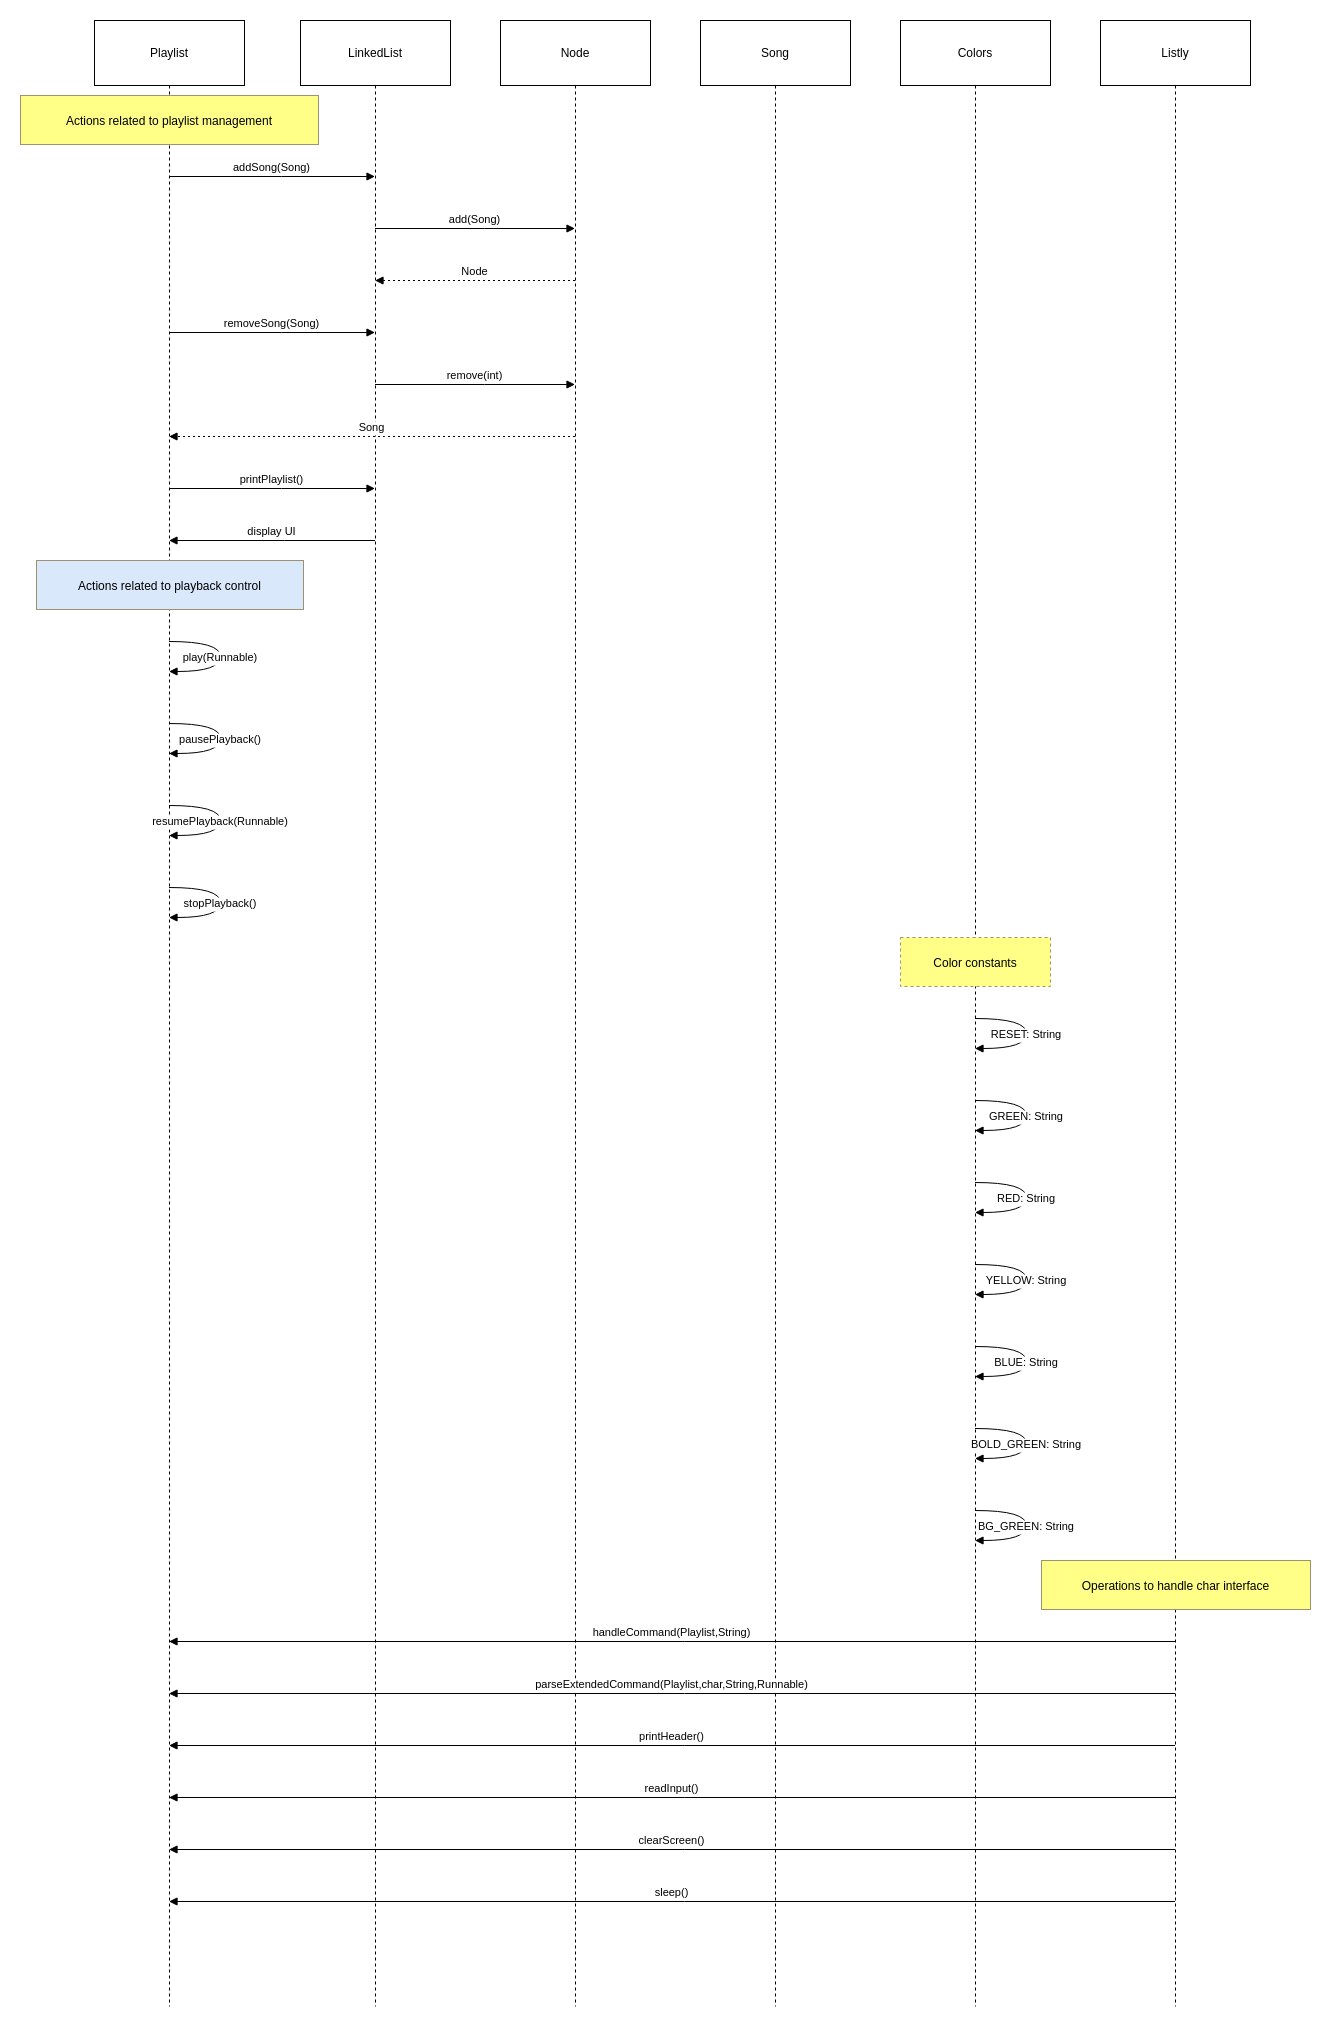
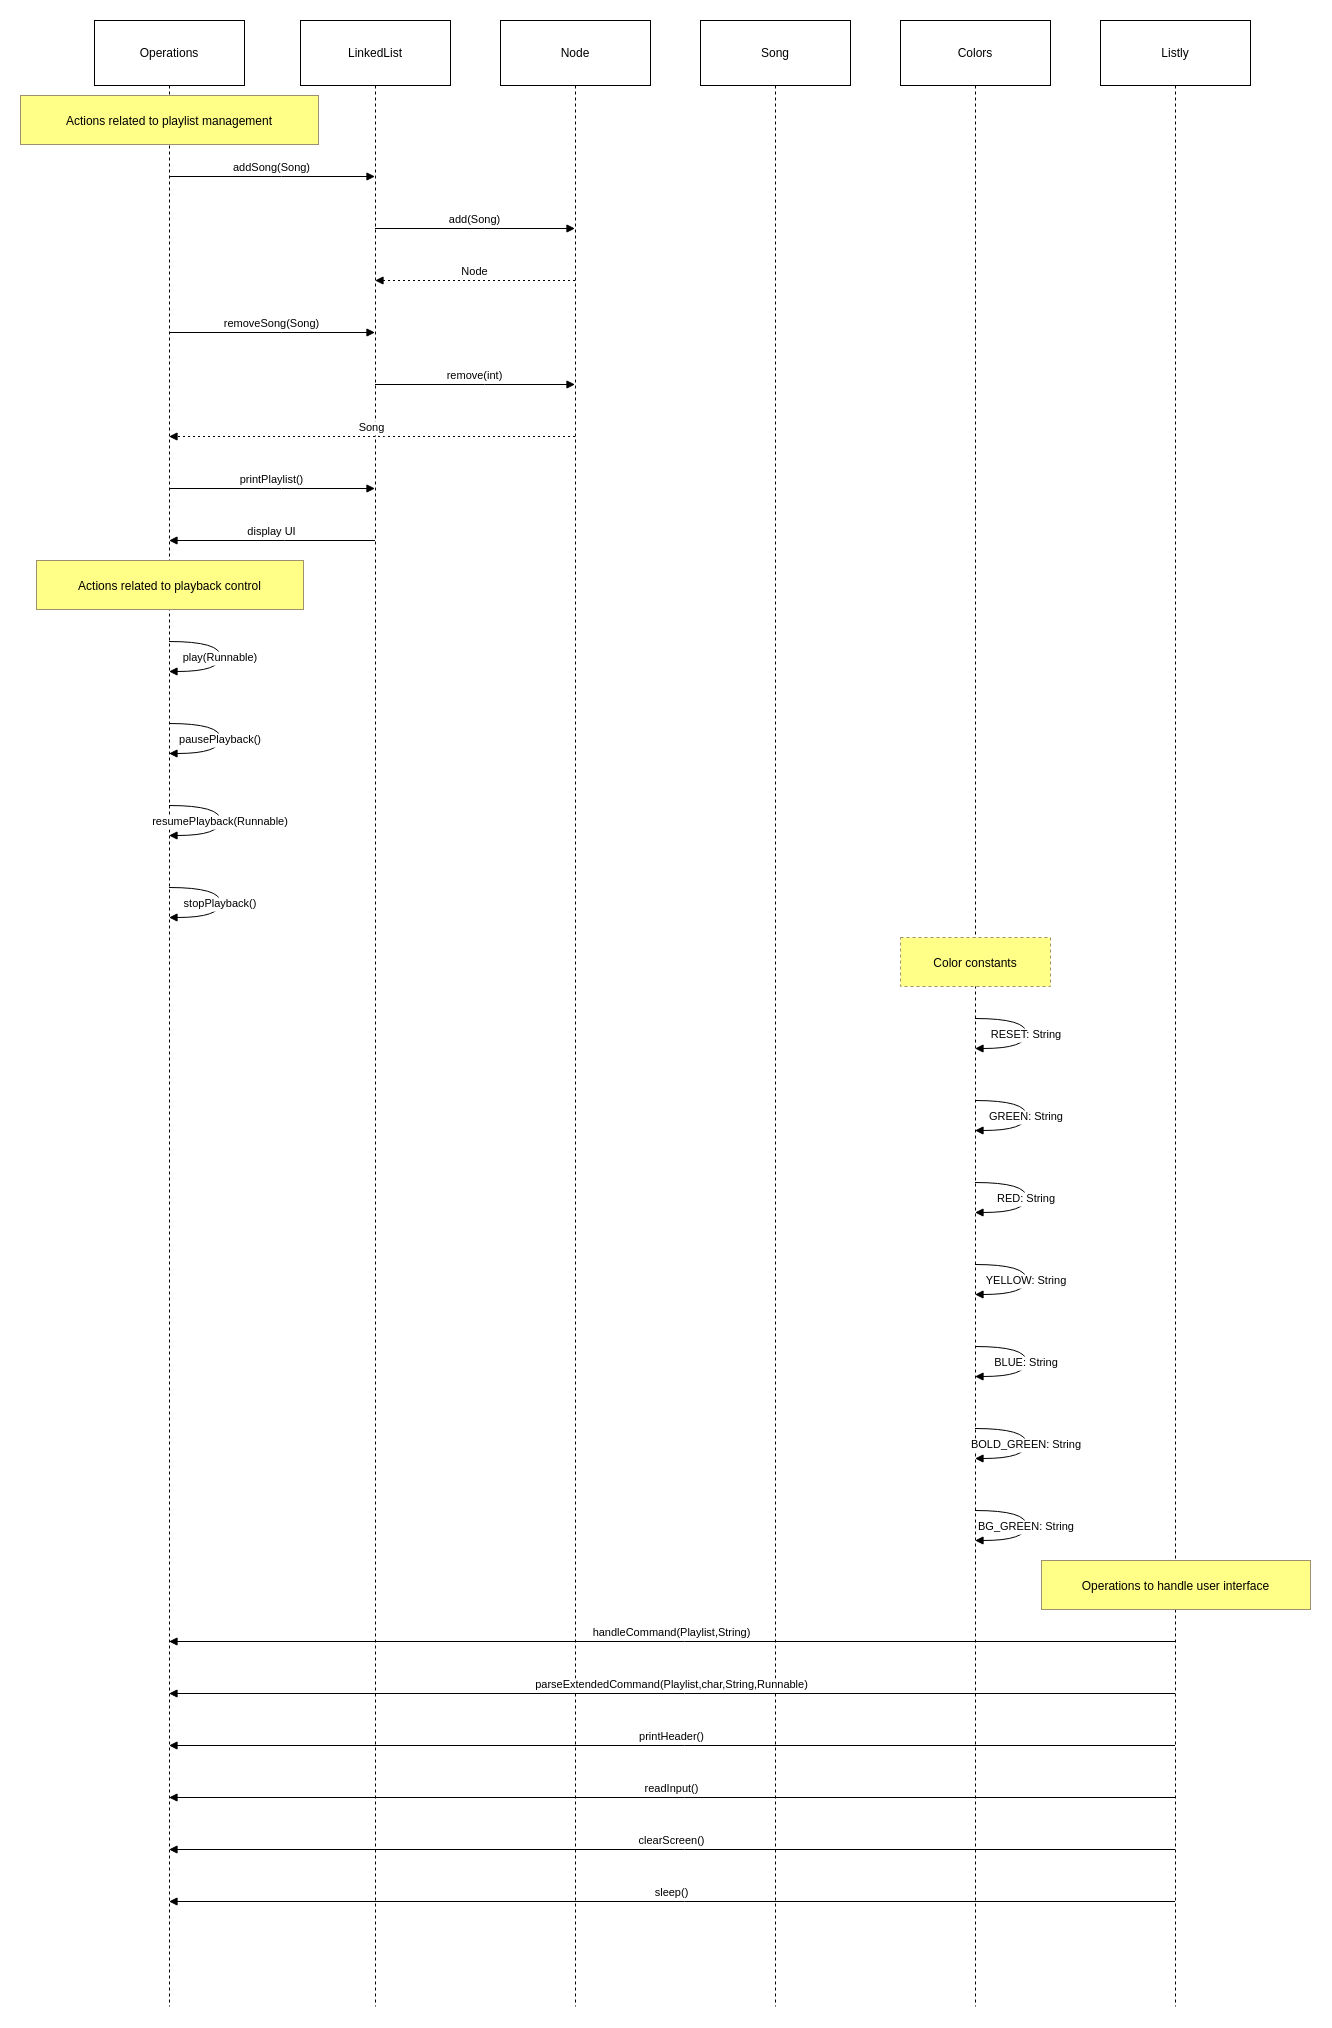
(170, 54) -> (170, 54)
(170, 585) -> (170, 585)
(1176, 1586) -> (1176, 1586)
